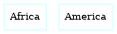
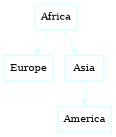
none -> (28, 68)
none -> (85, 68)
